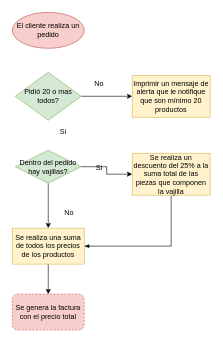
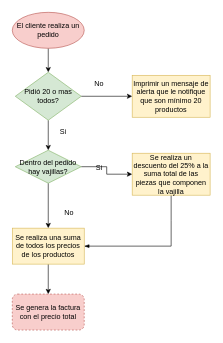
none -> (48, 66)
none -> (48, 144)
